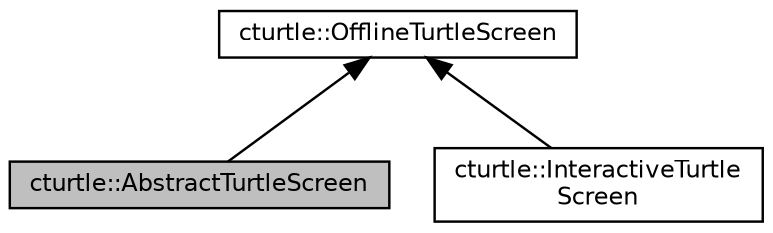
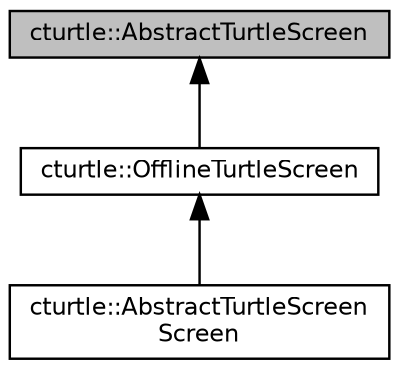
(288, 117) -> (200, 116)
(599, 185) -> (200, 322)
